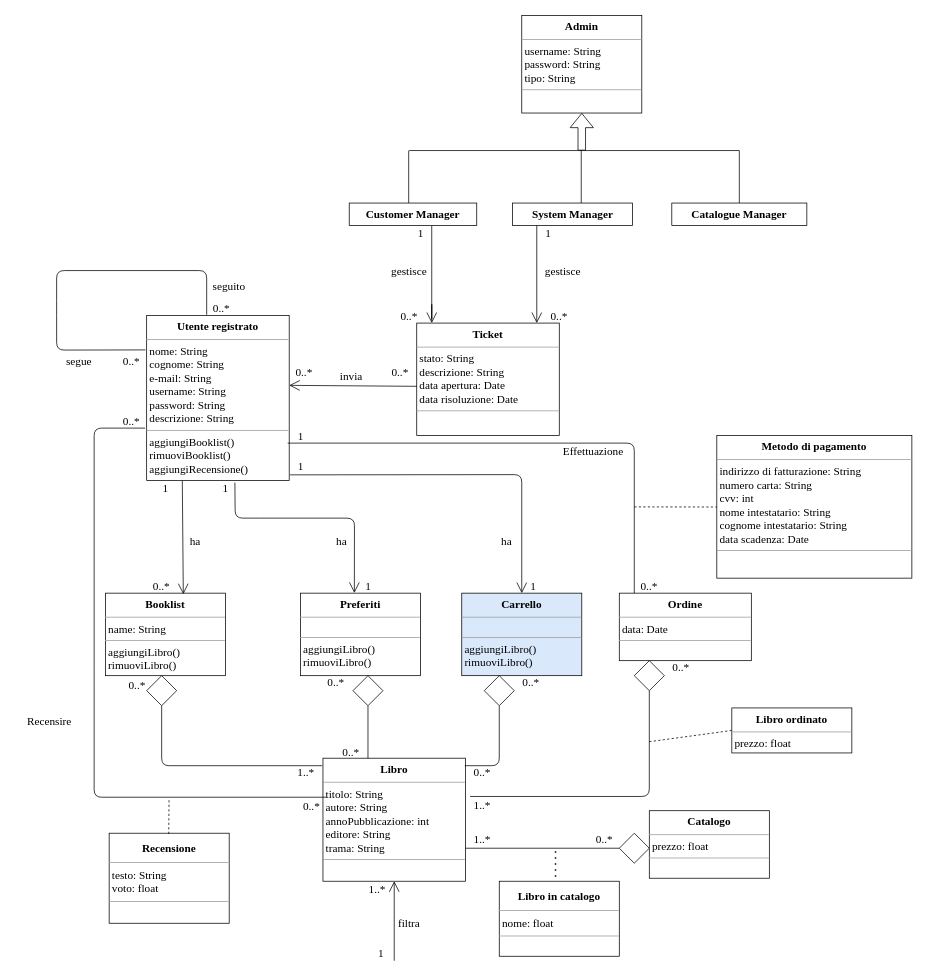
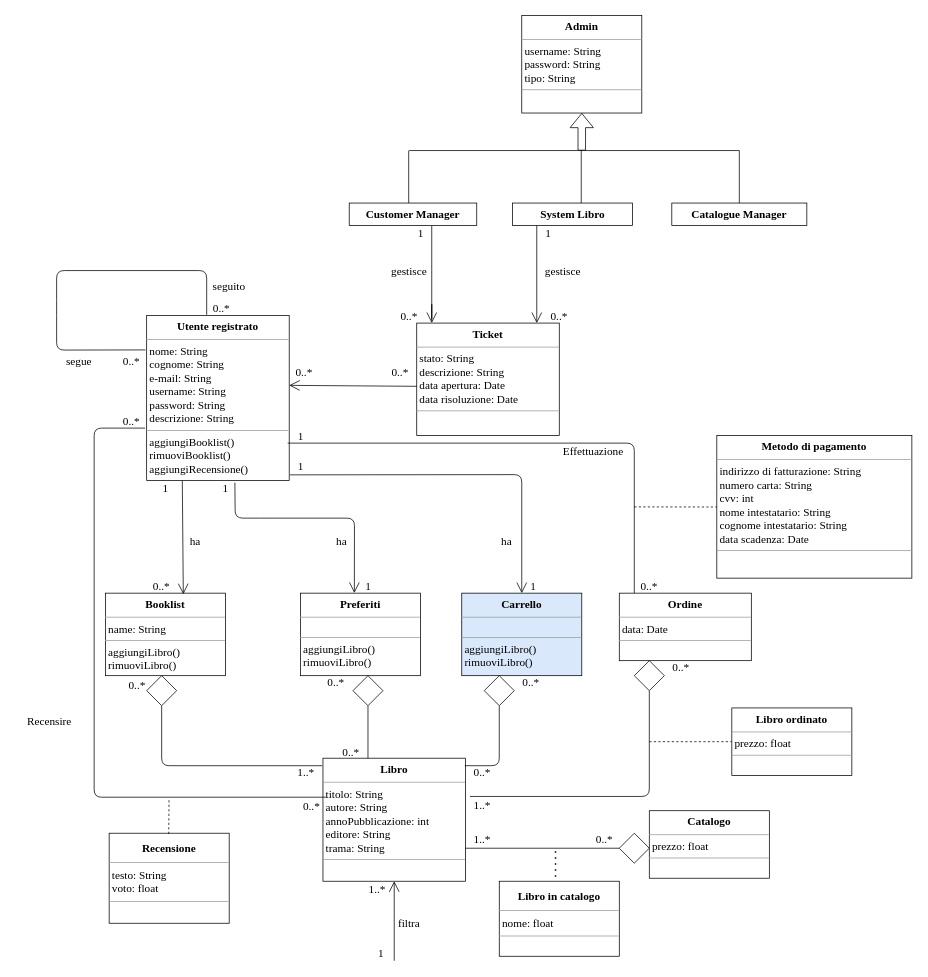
(547, 208) -> (541, 208)
(351, 375) -> none
(792, 730) -> (792, 741)
